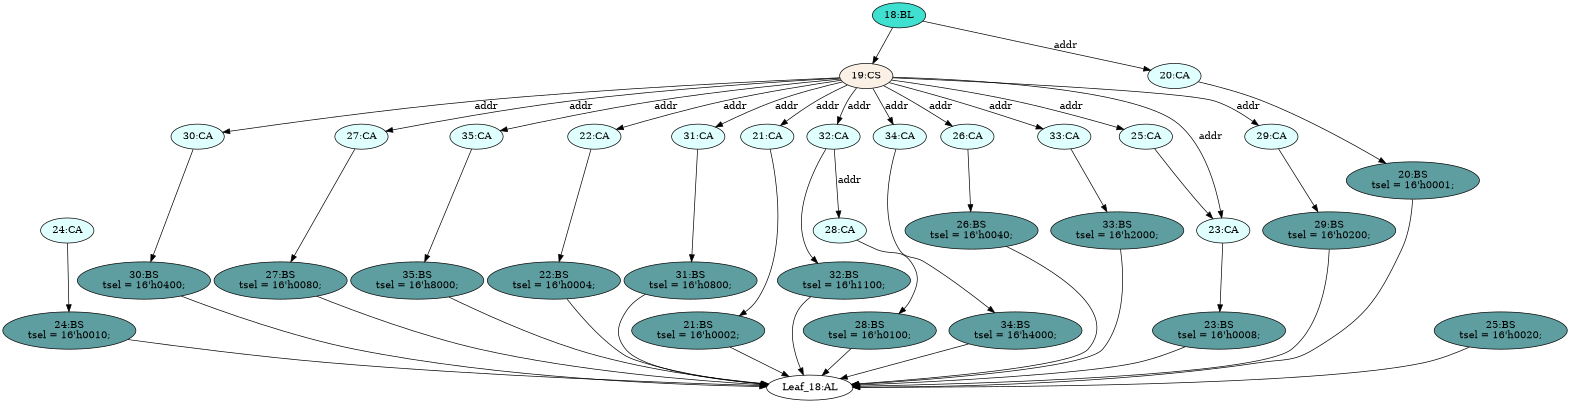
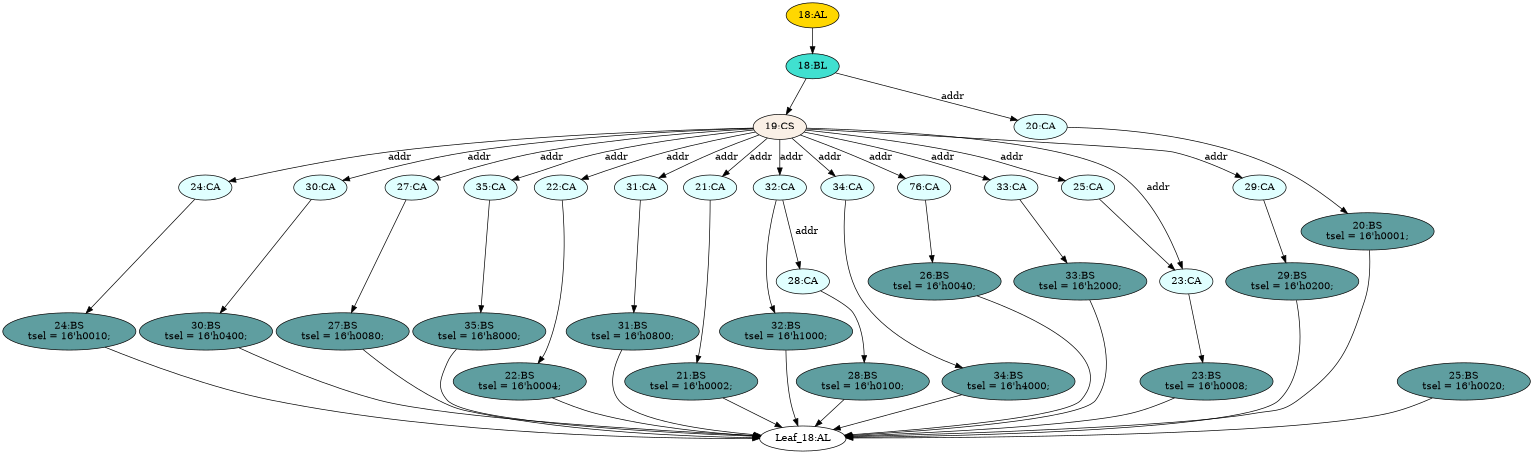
none -> (813, 15)
(967, 137) -> (924, 188)
none -> (493, 141)
(844, 281) -> (786, 331)
